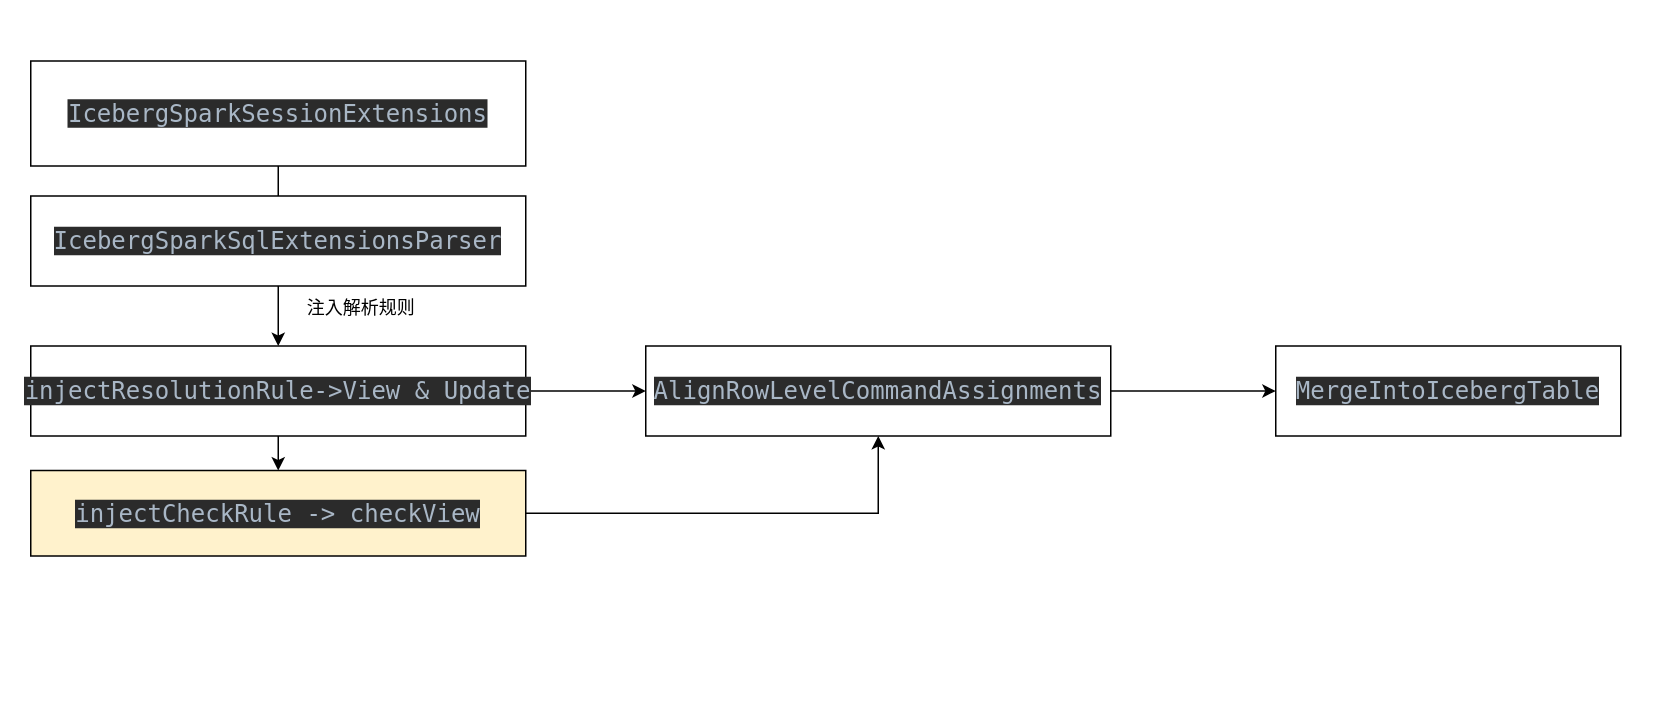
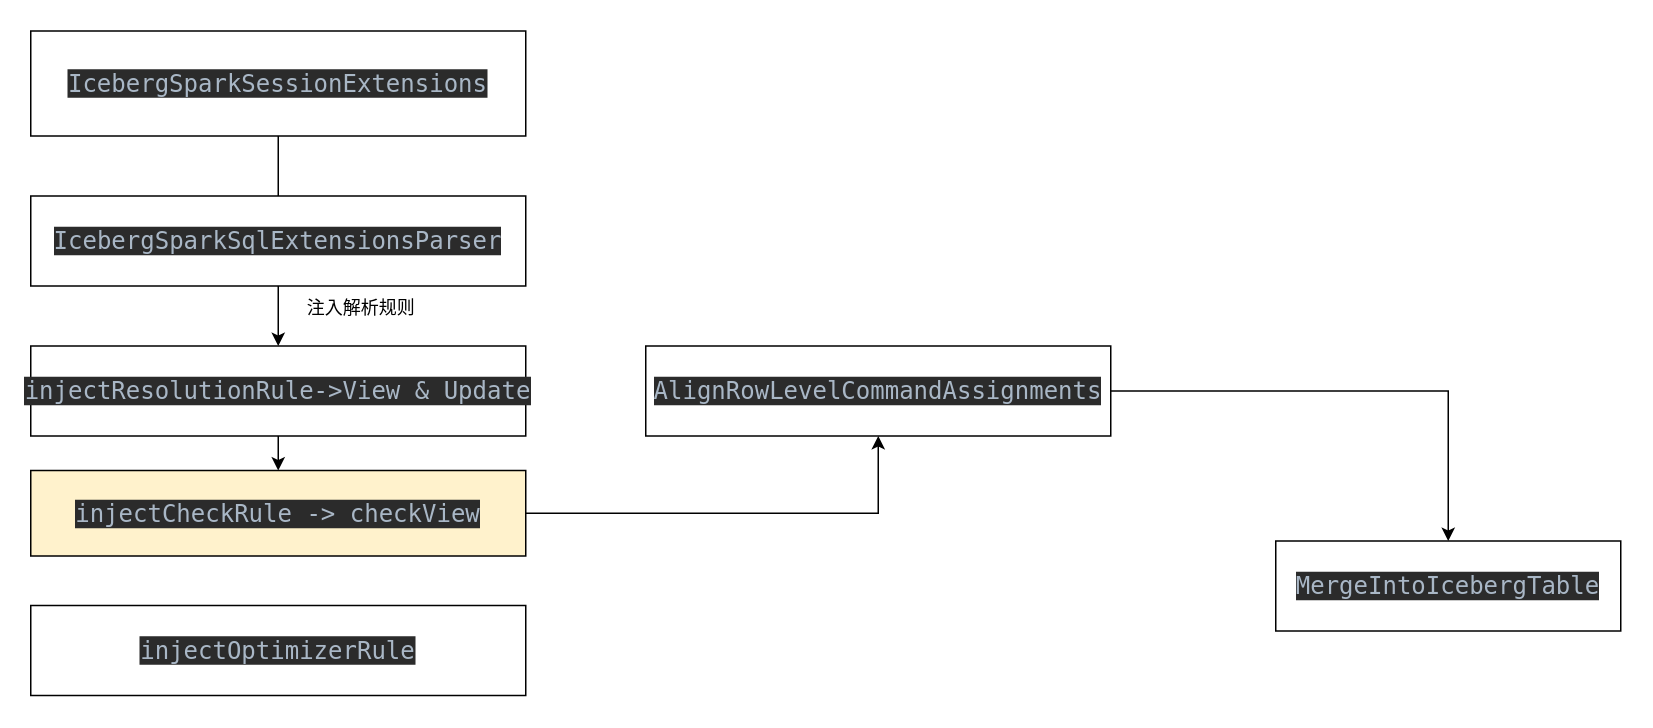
(278, 113) -> (278, 83)
(582, 391) -> none
(1448, 391) -> (1448, 586)
none -> (278, 650)
